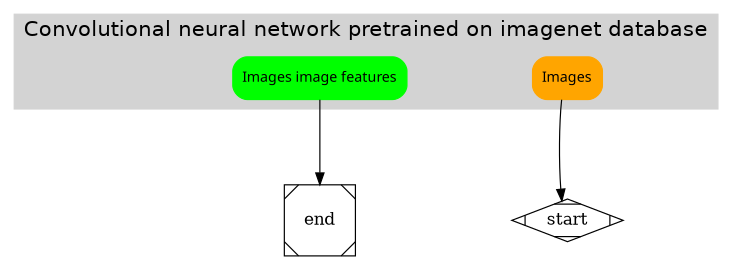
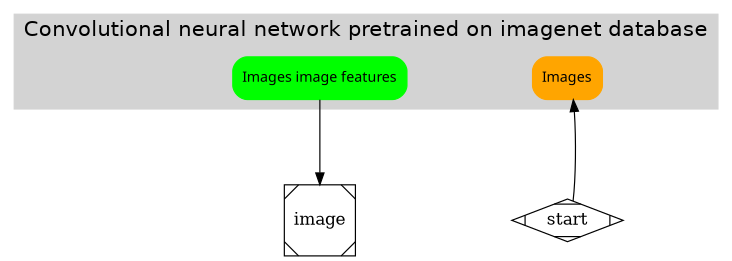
(560, 144) -> (575, 156)
(320, 220) -> (320, 220)
